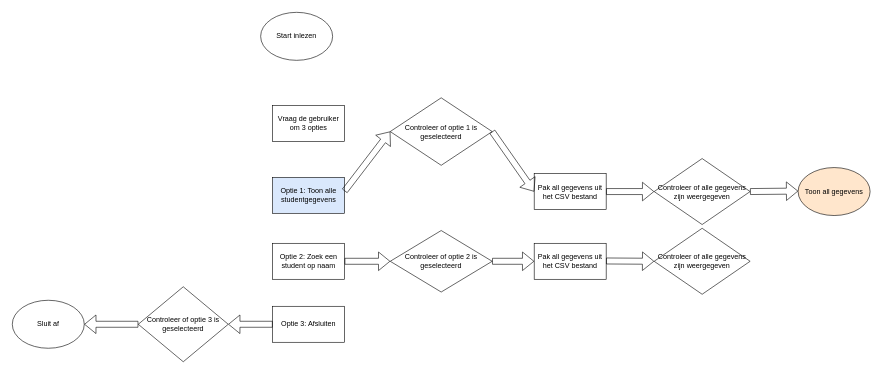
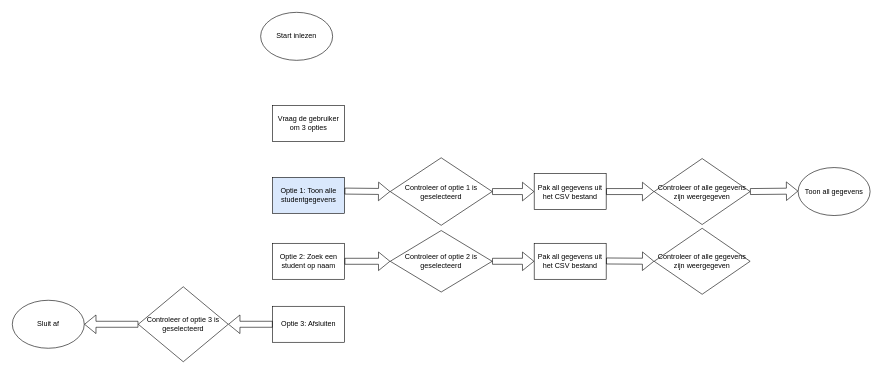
(441, 132) -> (441, 192)
(834, 192) -> (834, 192)
